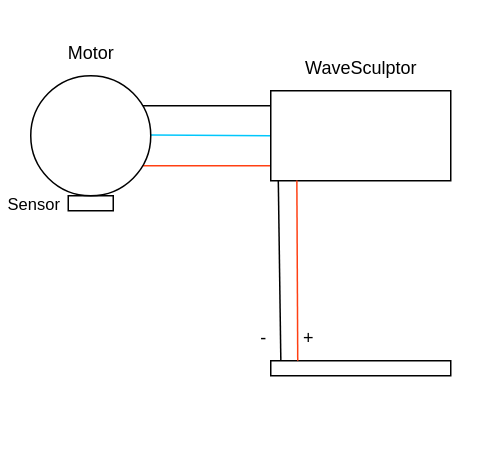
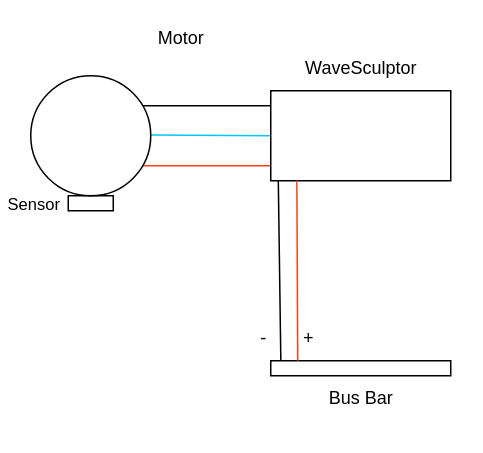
(91, 53) -> (181, 38)
none -> (361, 398)
